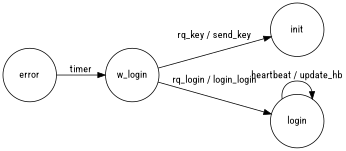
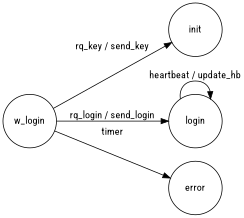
(77, 75) -> (109, 153)
(215, 80) -> (113, 116)
